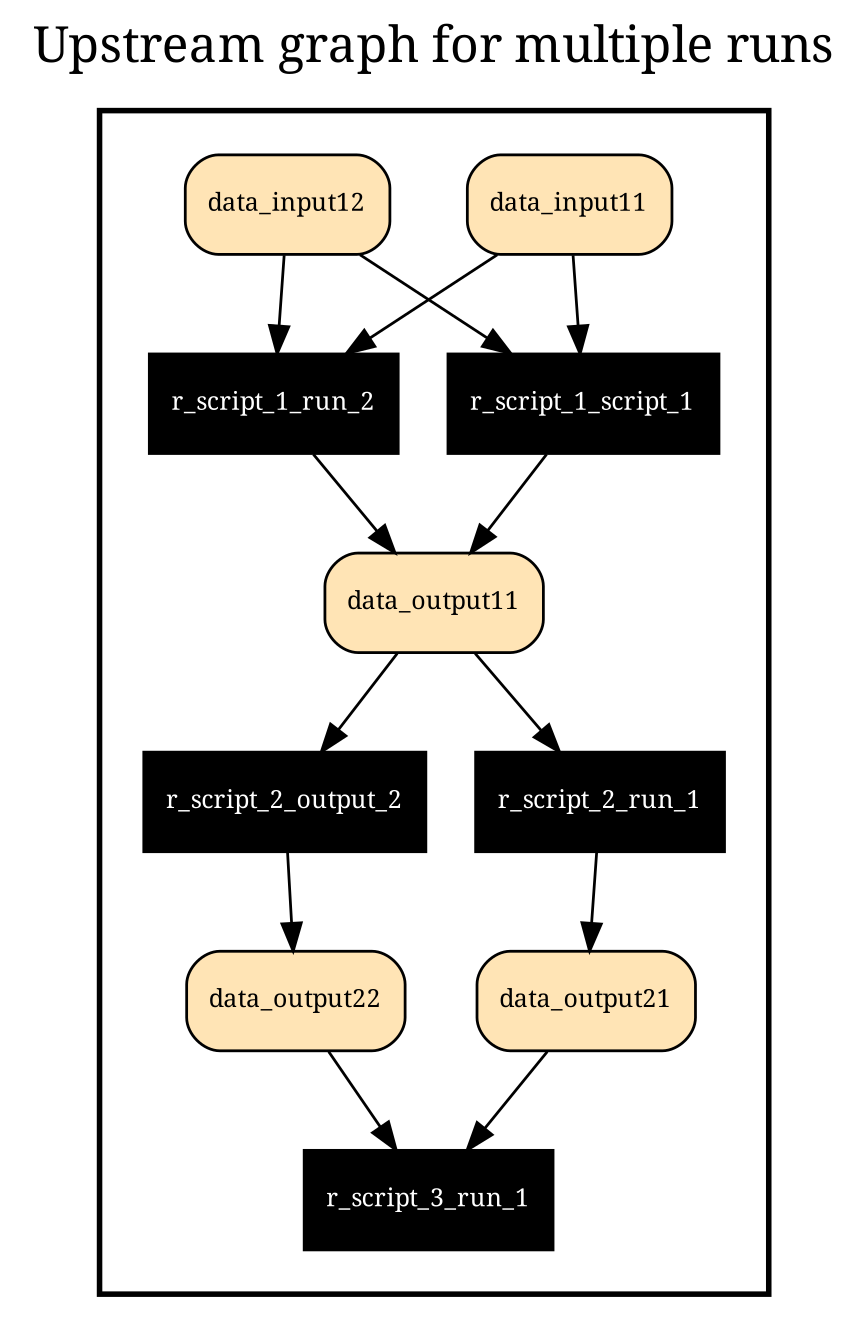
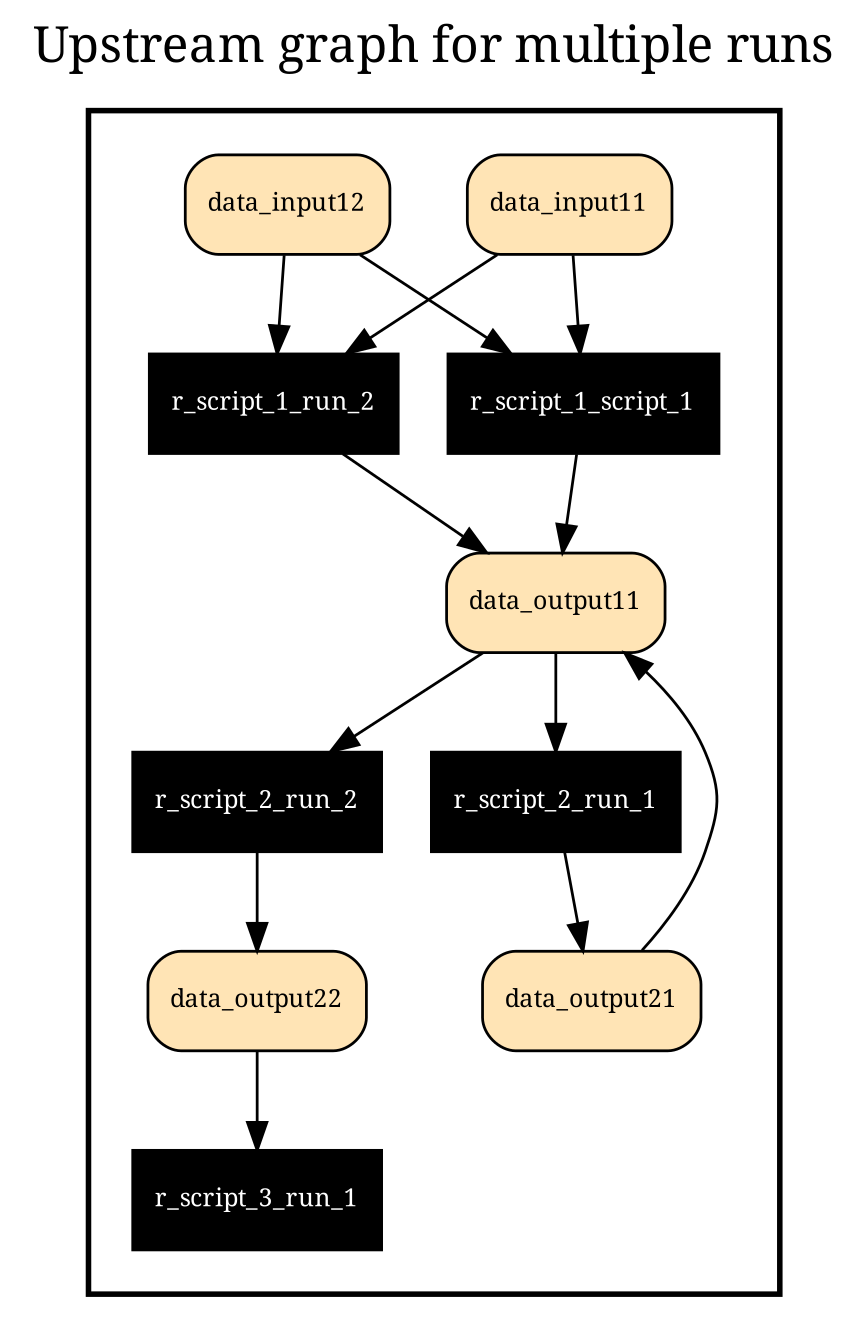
(285, 802) -> (257, 802)
(516, 1090) -> (716, 810)
